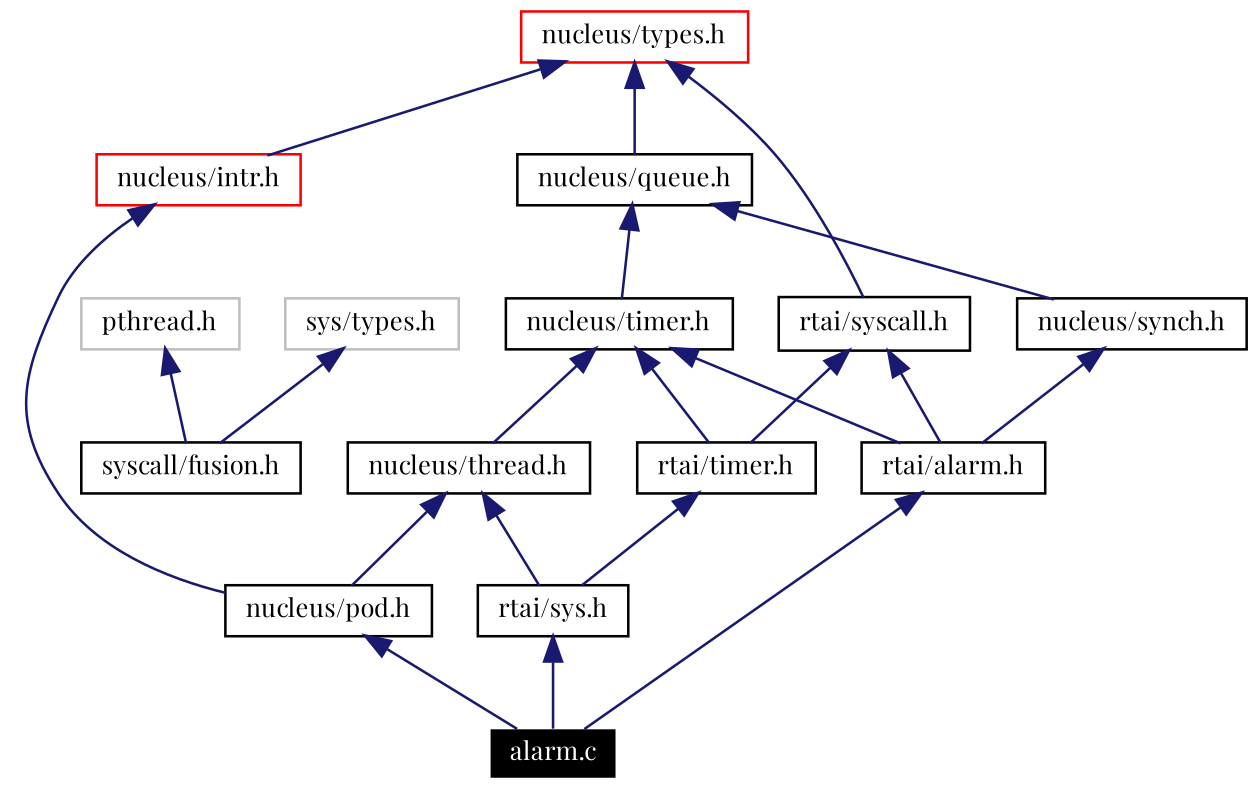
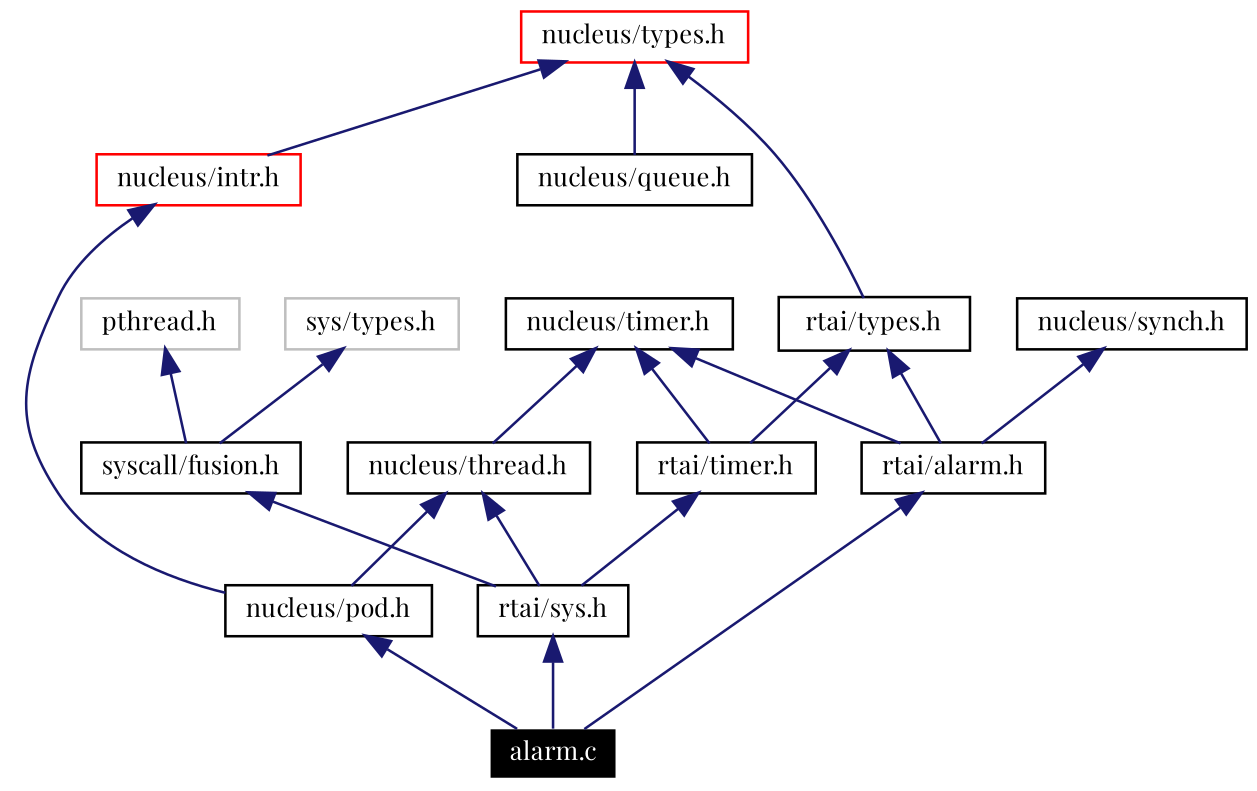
(896, 255) -> none
(626, 265) -> none
(874, 324) -> (874, 324)
none -> (373, 540)
